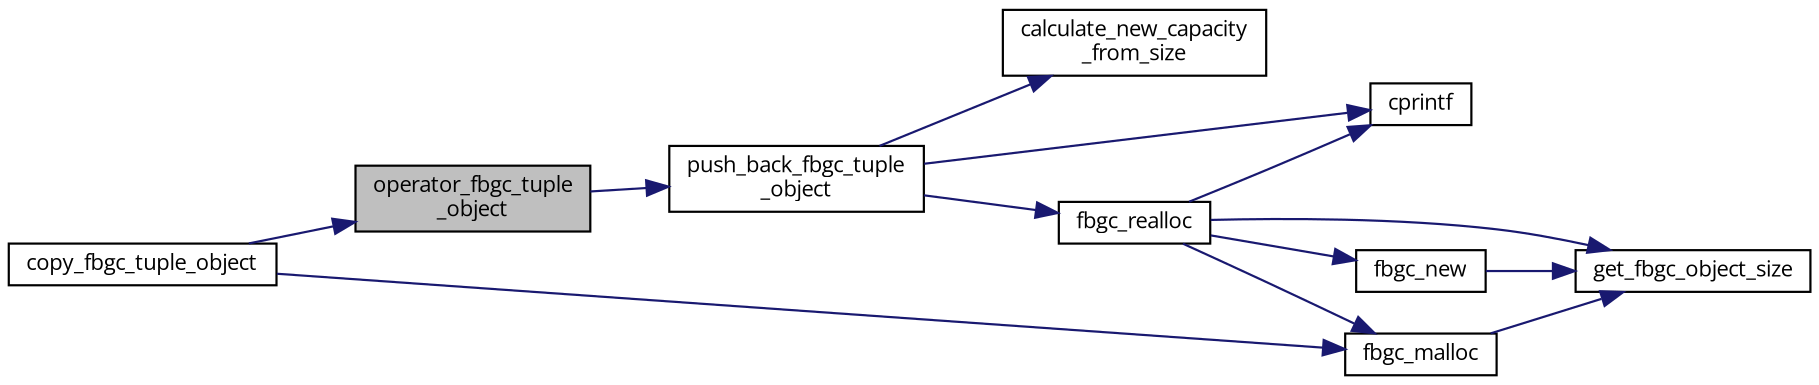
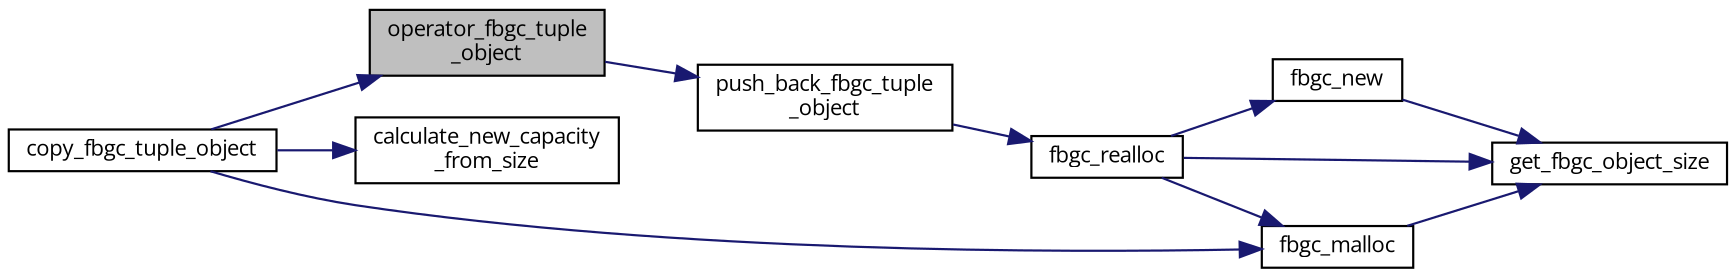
(1421, 104) -> none
(955, 115) -> (305, 150)
